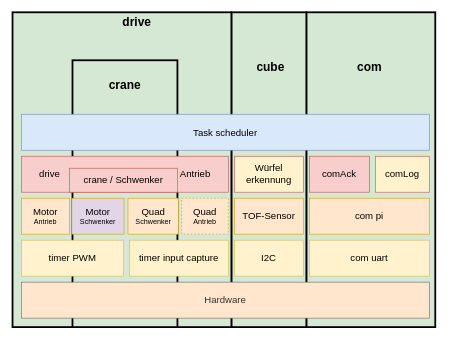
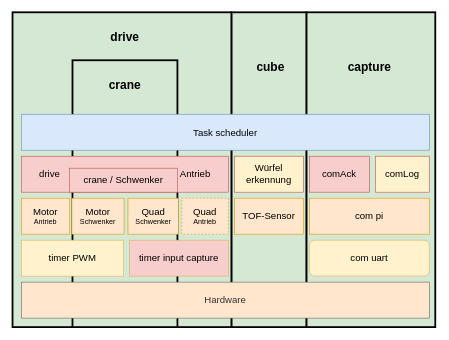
(137, 21) -> (125, 36)
(370, 66) -> (370, 66)
(98, 216) -> (98, 216)
(179, 258) -> (179, 258)
(269, 258) -> none
(369, 258) -> (369, 258)
